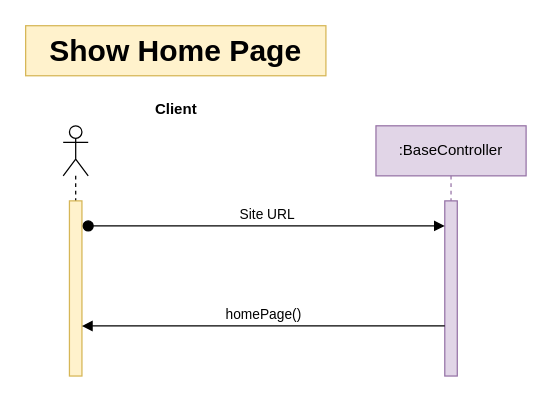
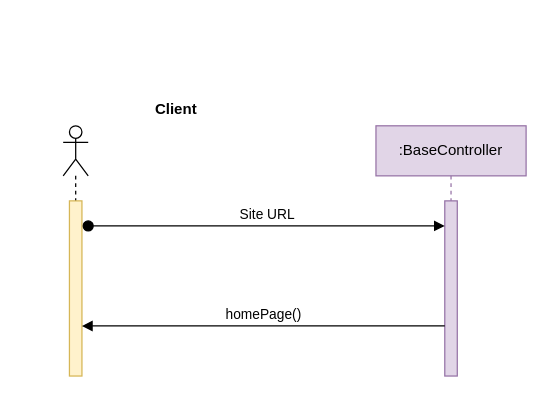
(176, 51) -> none
